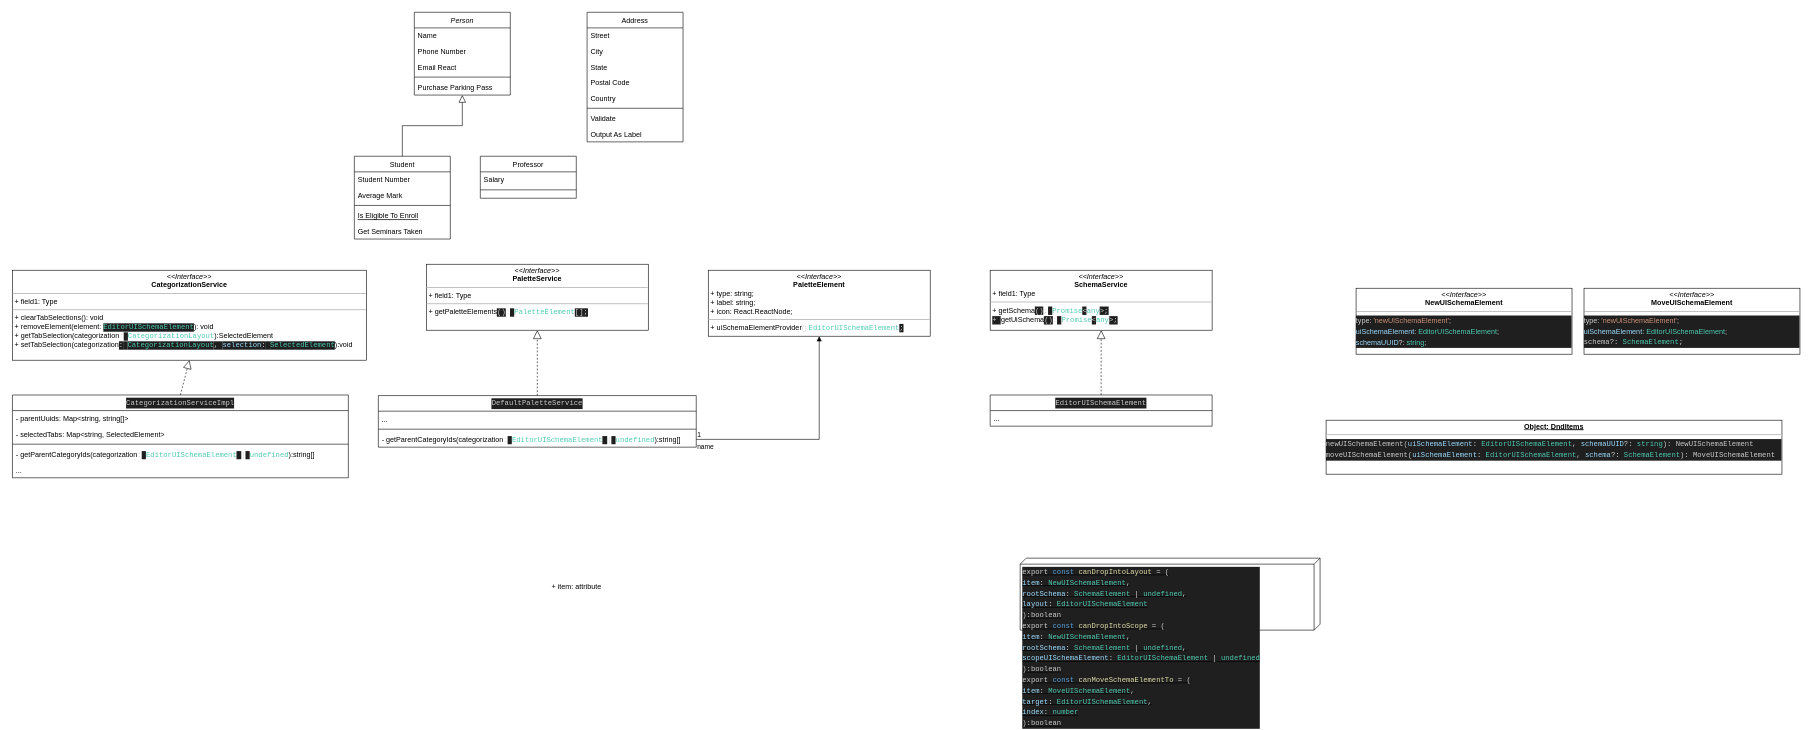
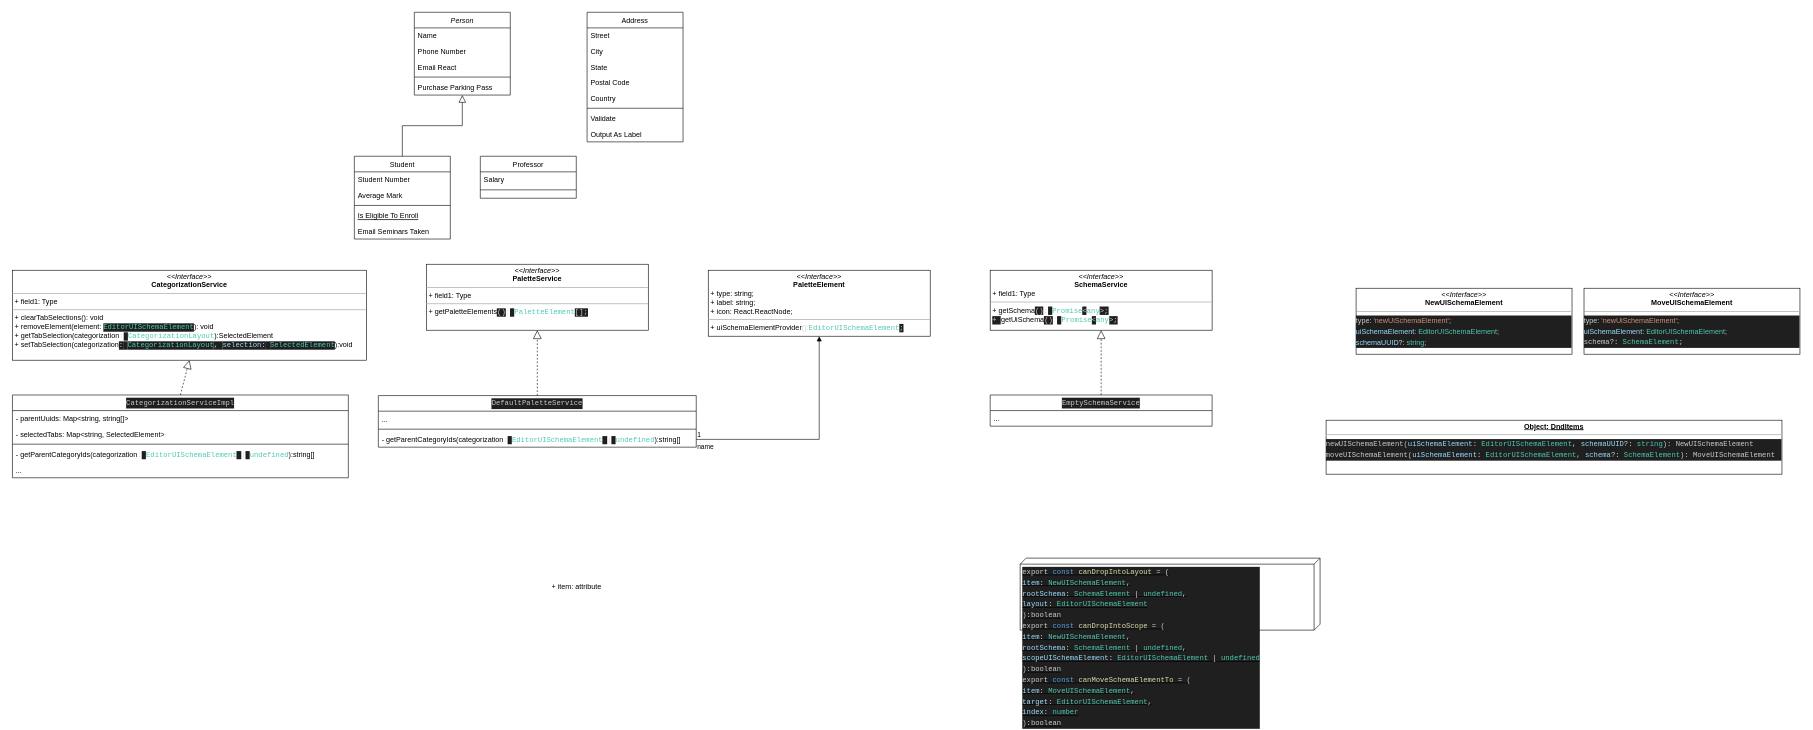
(391, 232) -> (393, 232)
(1101, 403) -> (1101, 403)
